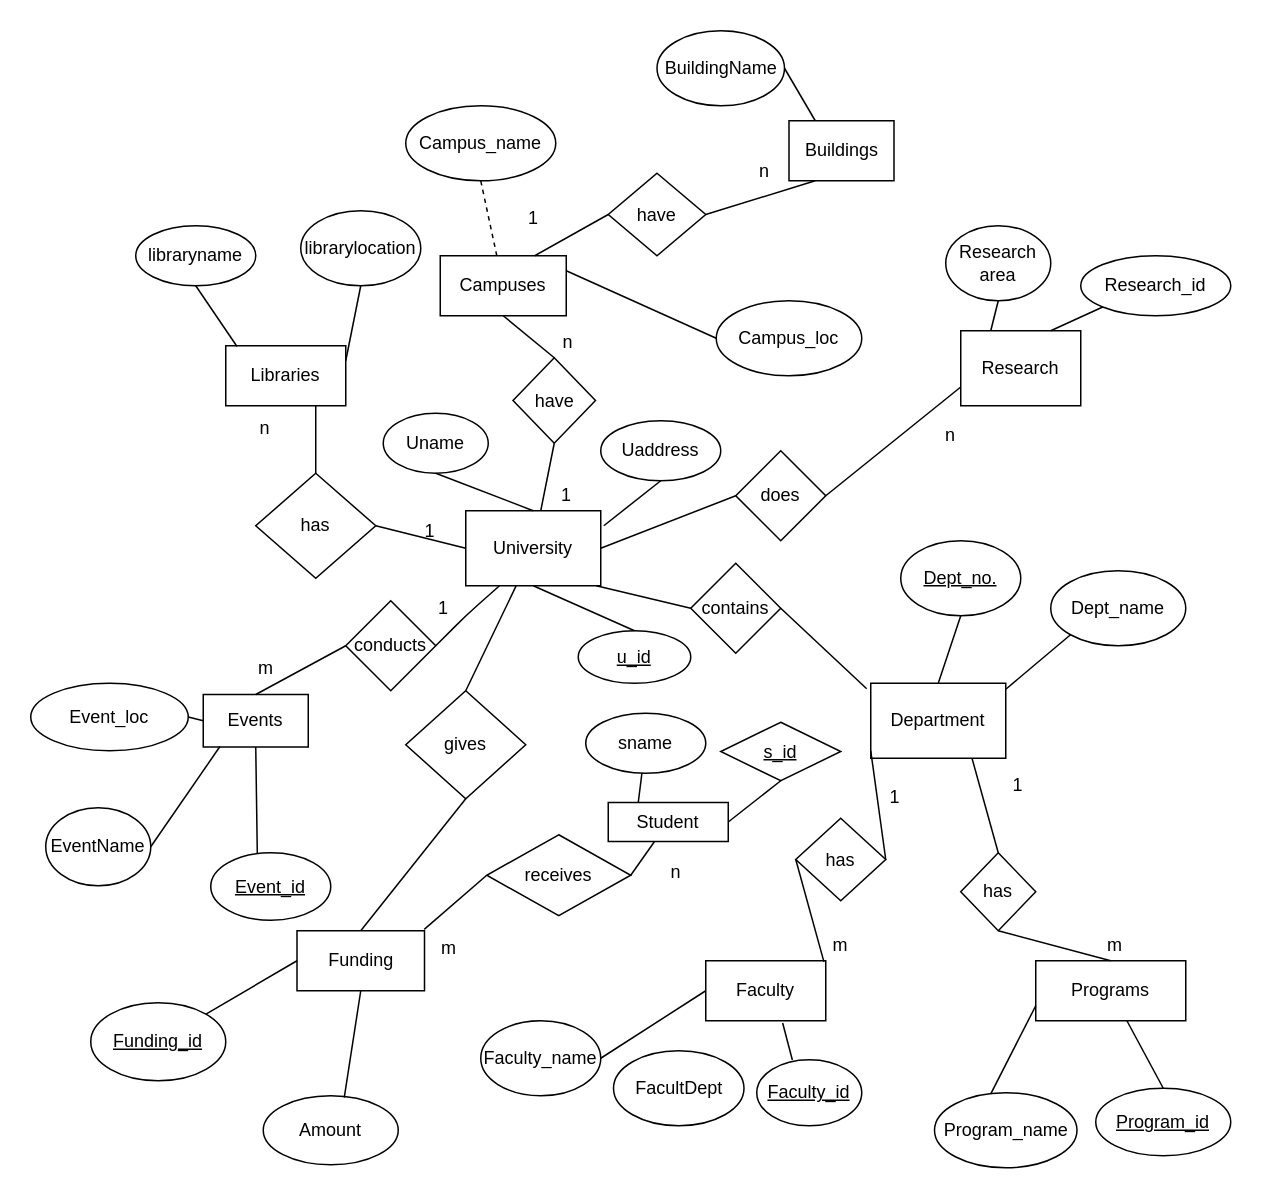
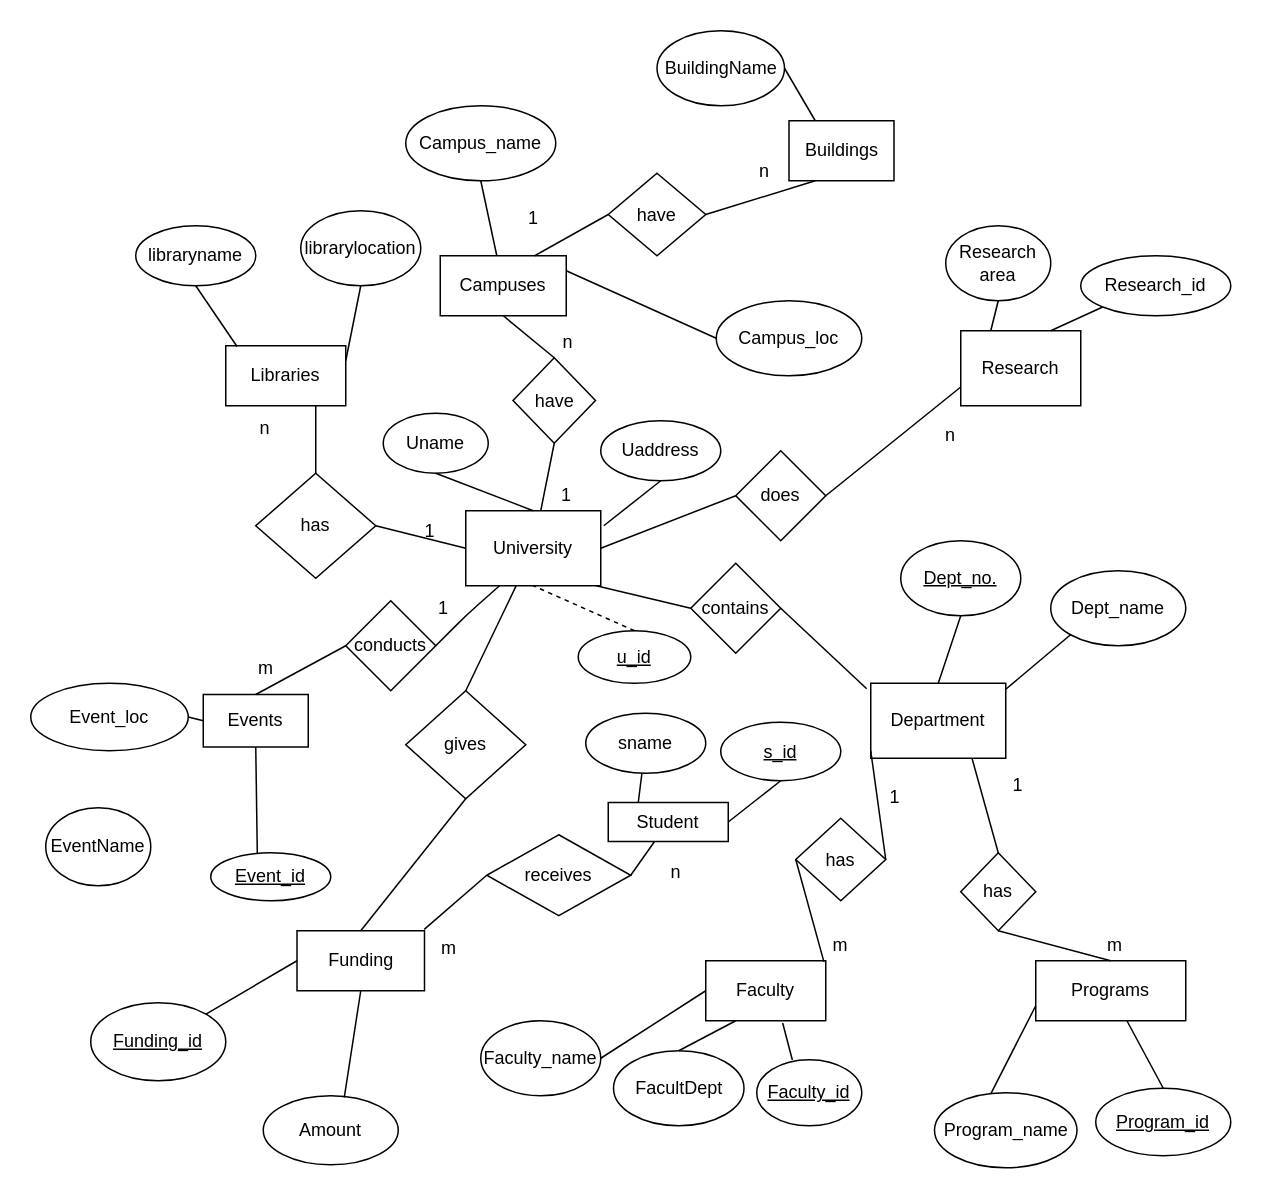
(489, 217) -> (489, 217)
(583, 608) -> (583, 608)
(781, 752) -> (781, 752)
(185, 797) -> none
(271, 887) -> (271, 877)
none -> (706, 1036)
